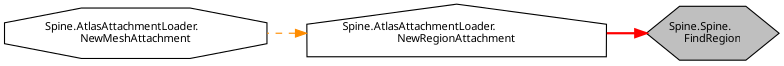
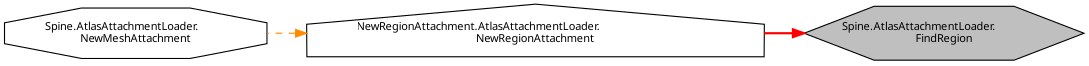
(457, 33) -> (535, 33)
(713, 33) -> (944, 33)
